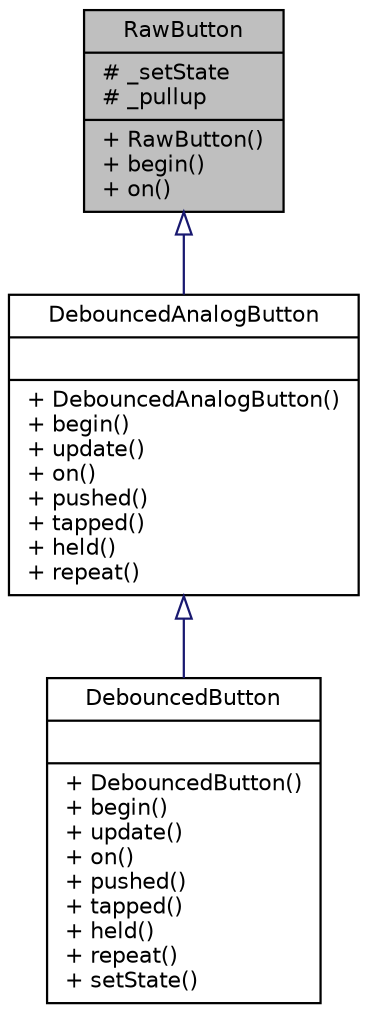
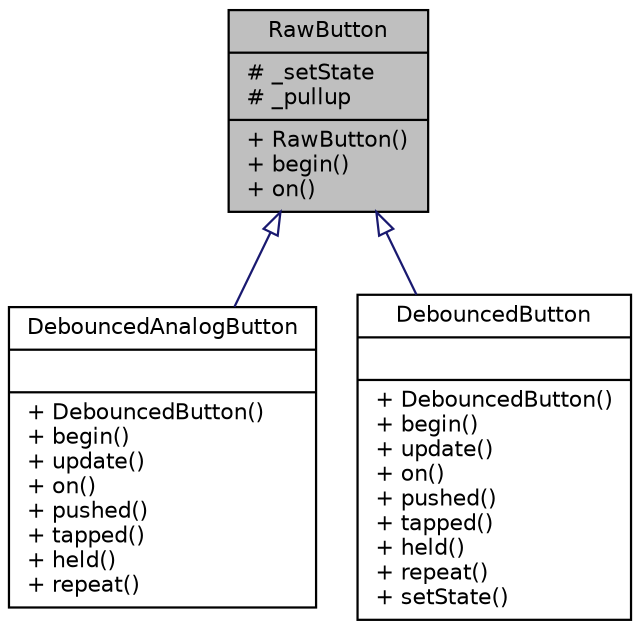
(184, 400) -> (146, 412)
(184, 649) -> (401, 264)
